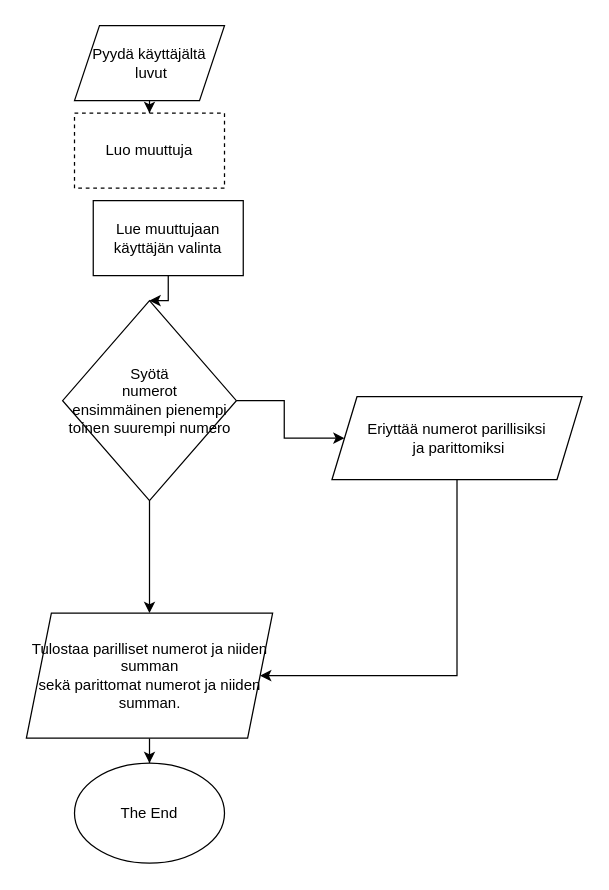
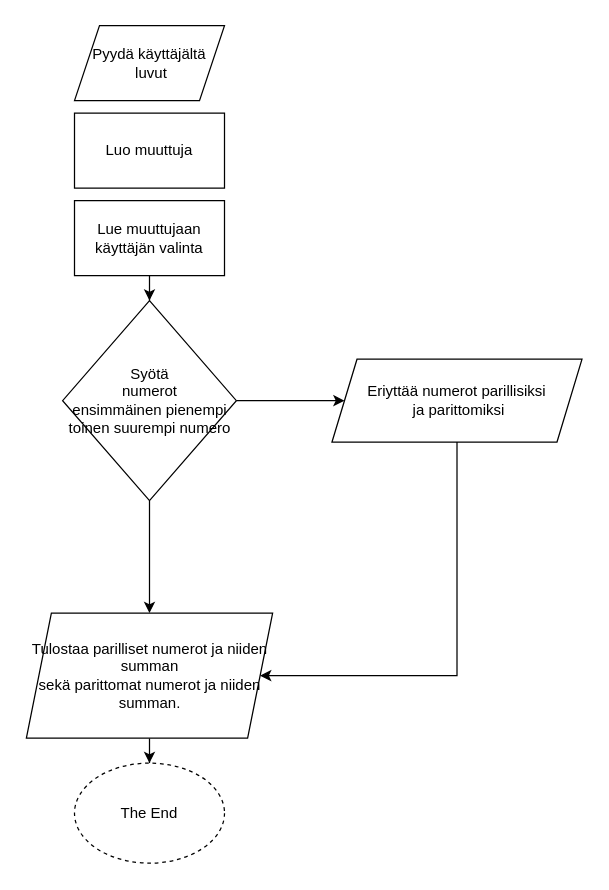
(149, 107) -> none
(149, 151) -> (149, 151)
(168, 238) -> (149, 238)
(457, 438) -> (457, 401)
(149, 813) -> (149, 813)
